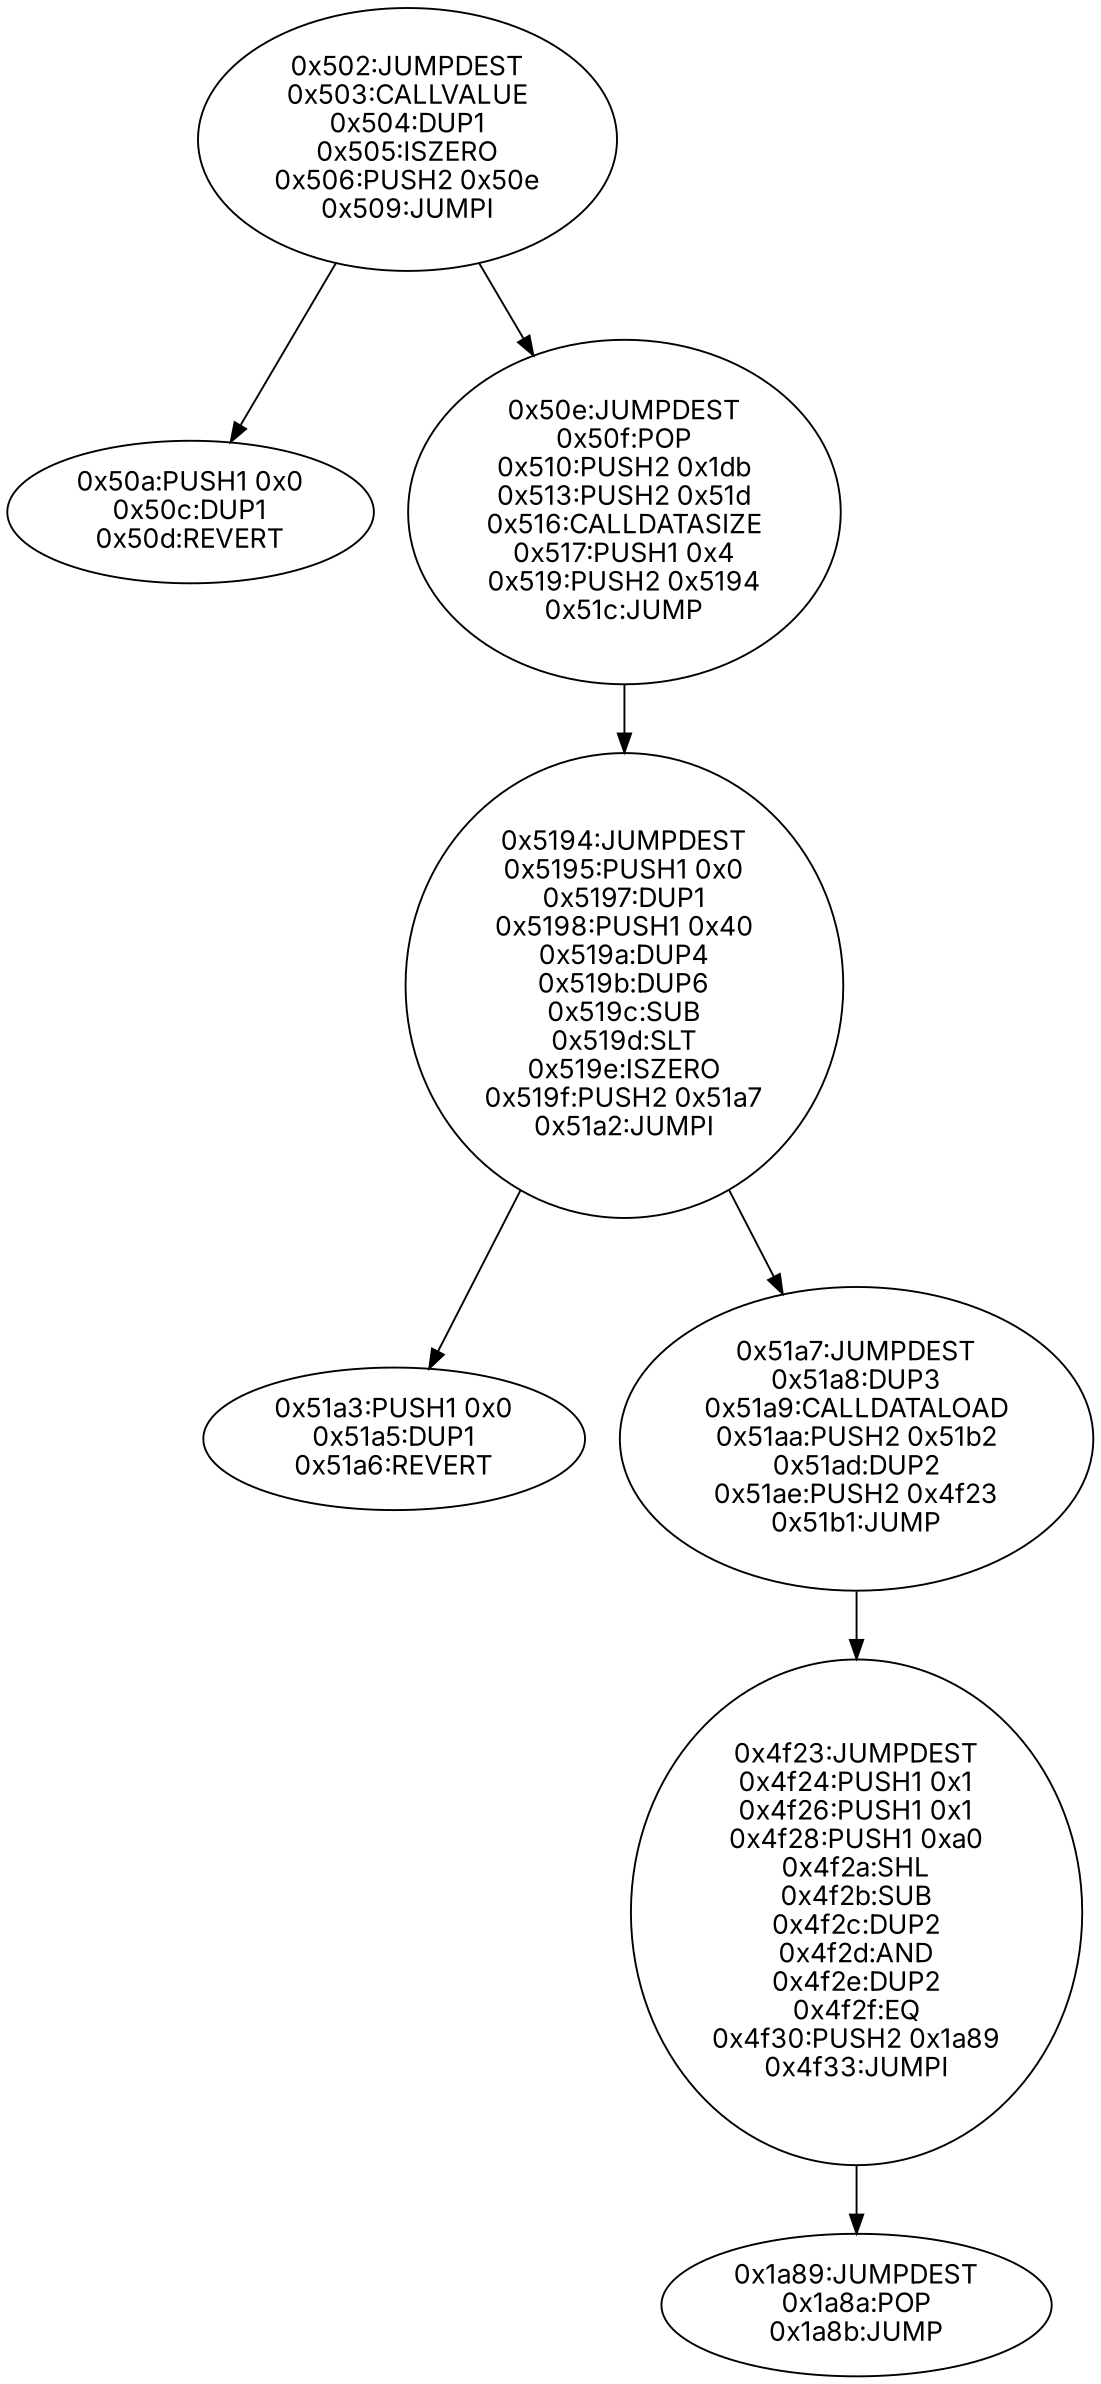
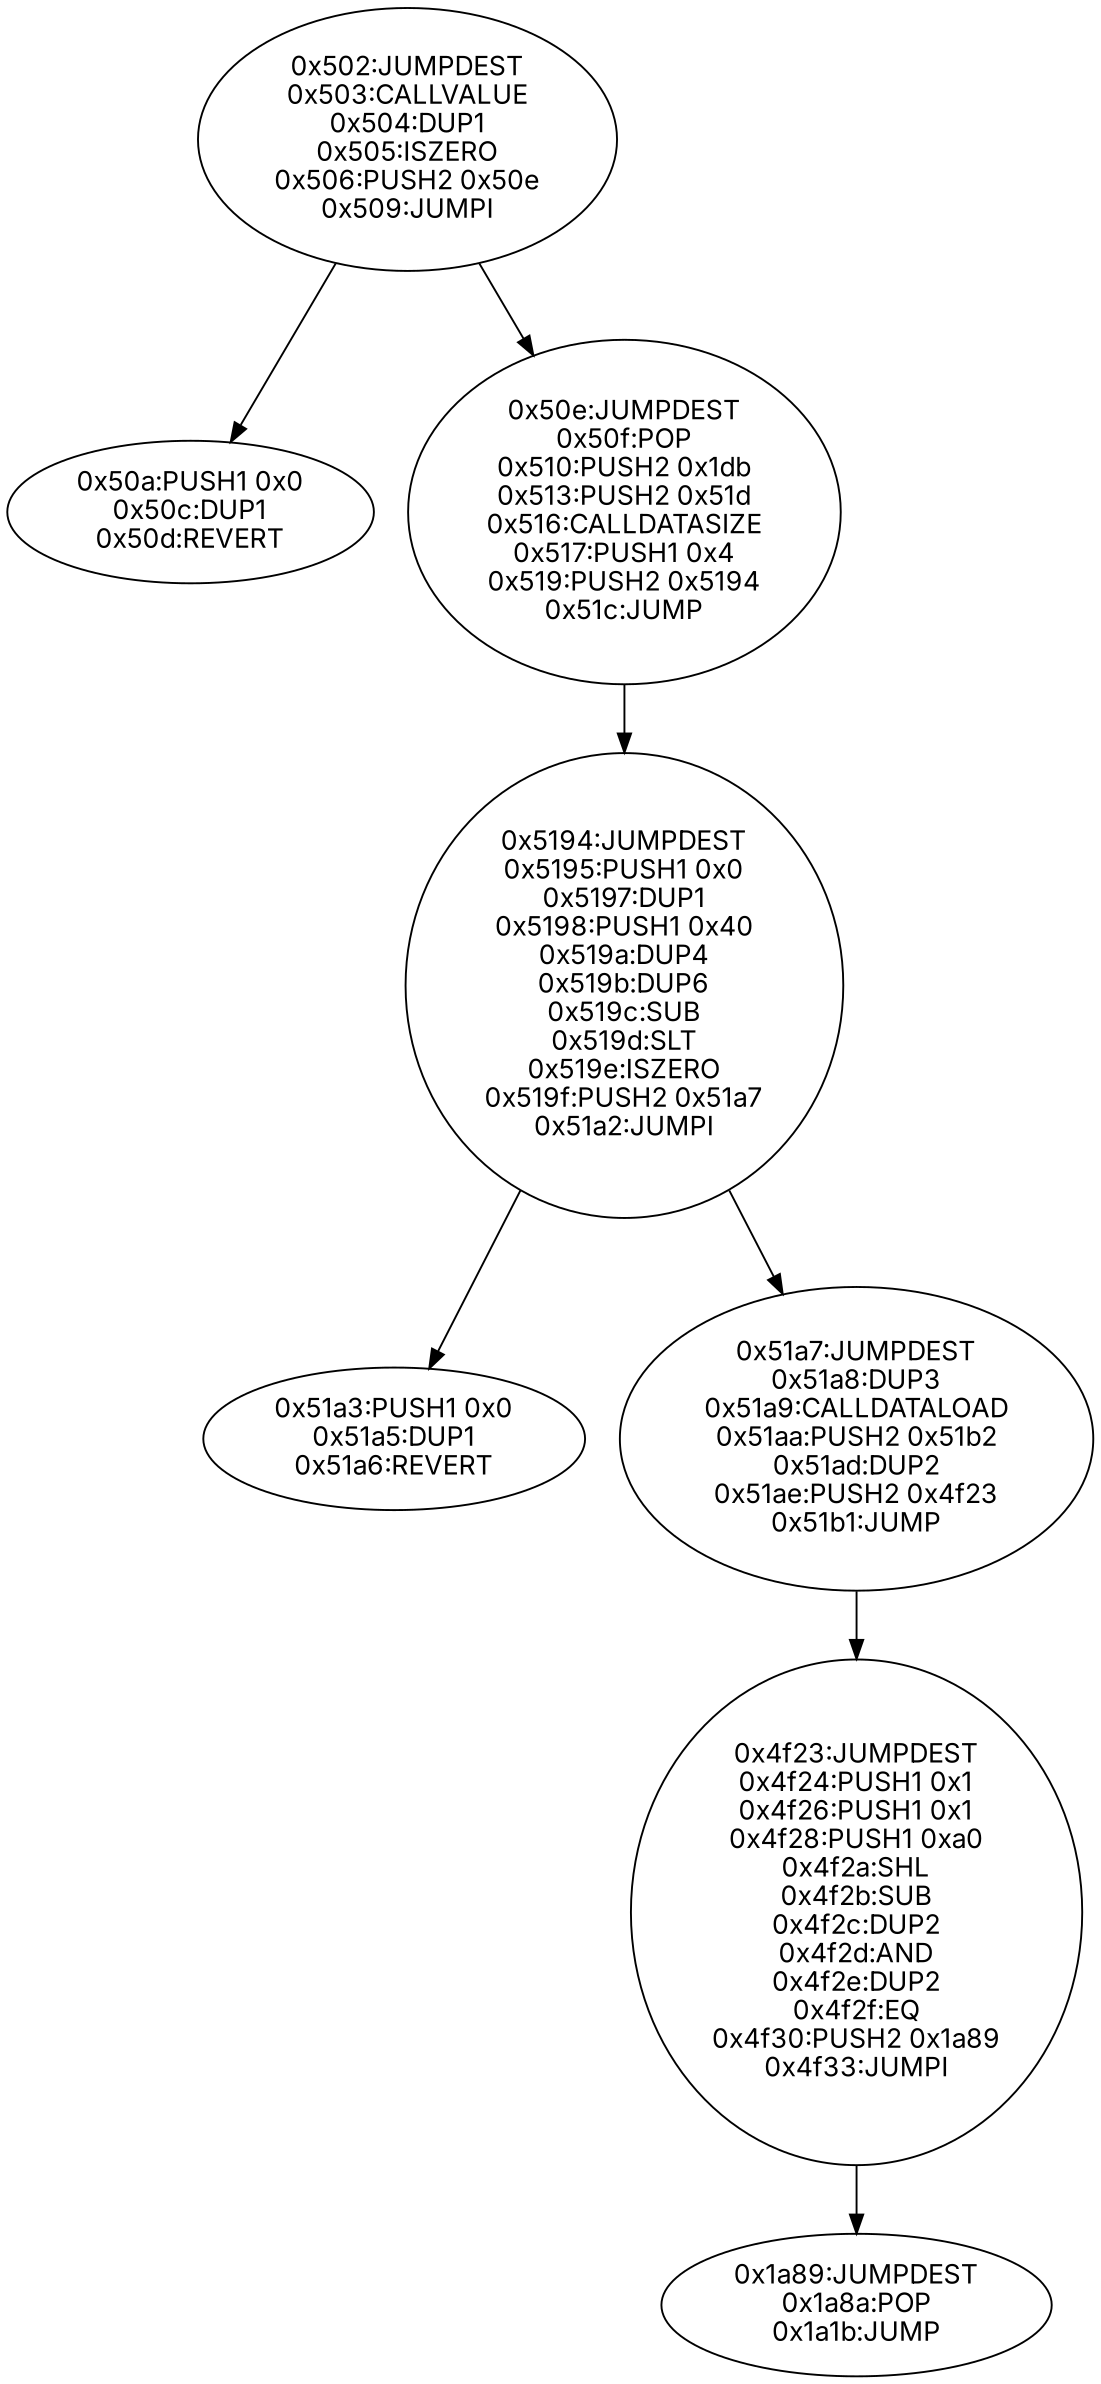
(857, 2305) -> (857, 2305)
